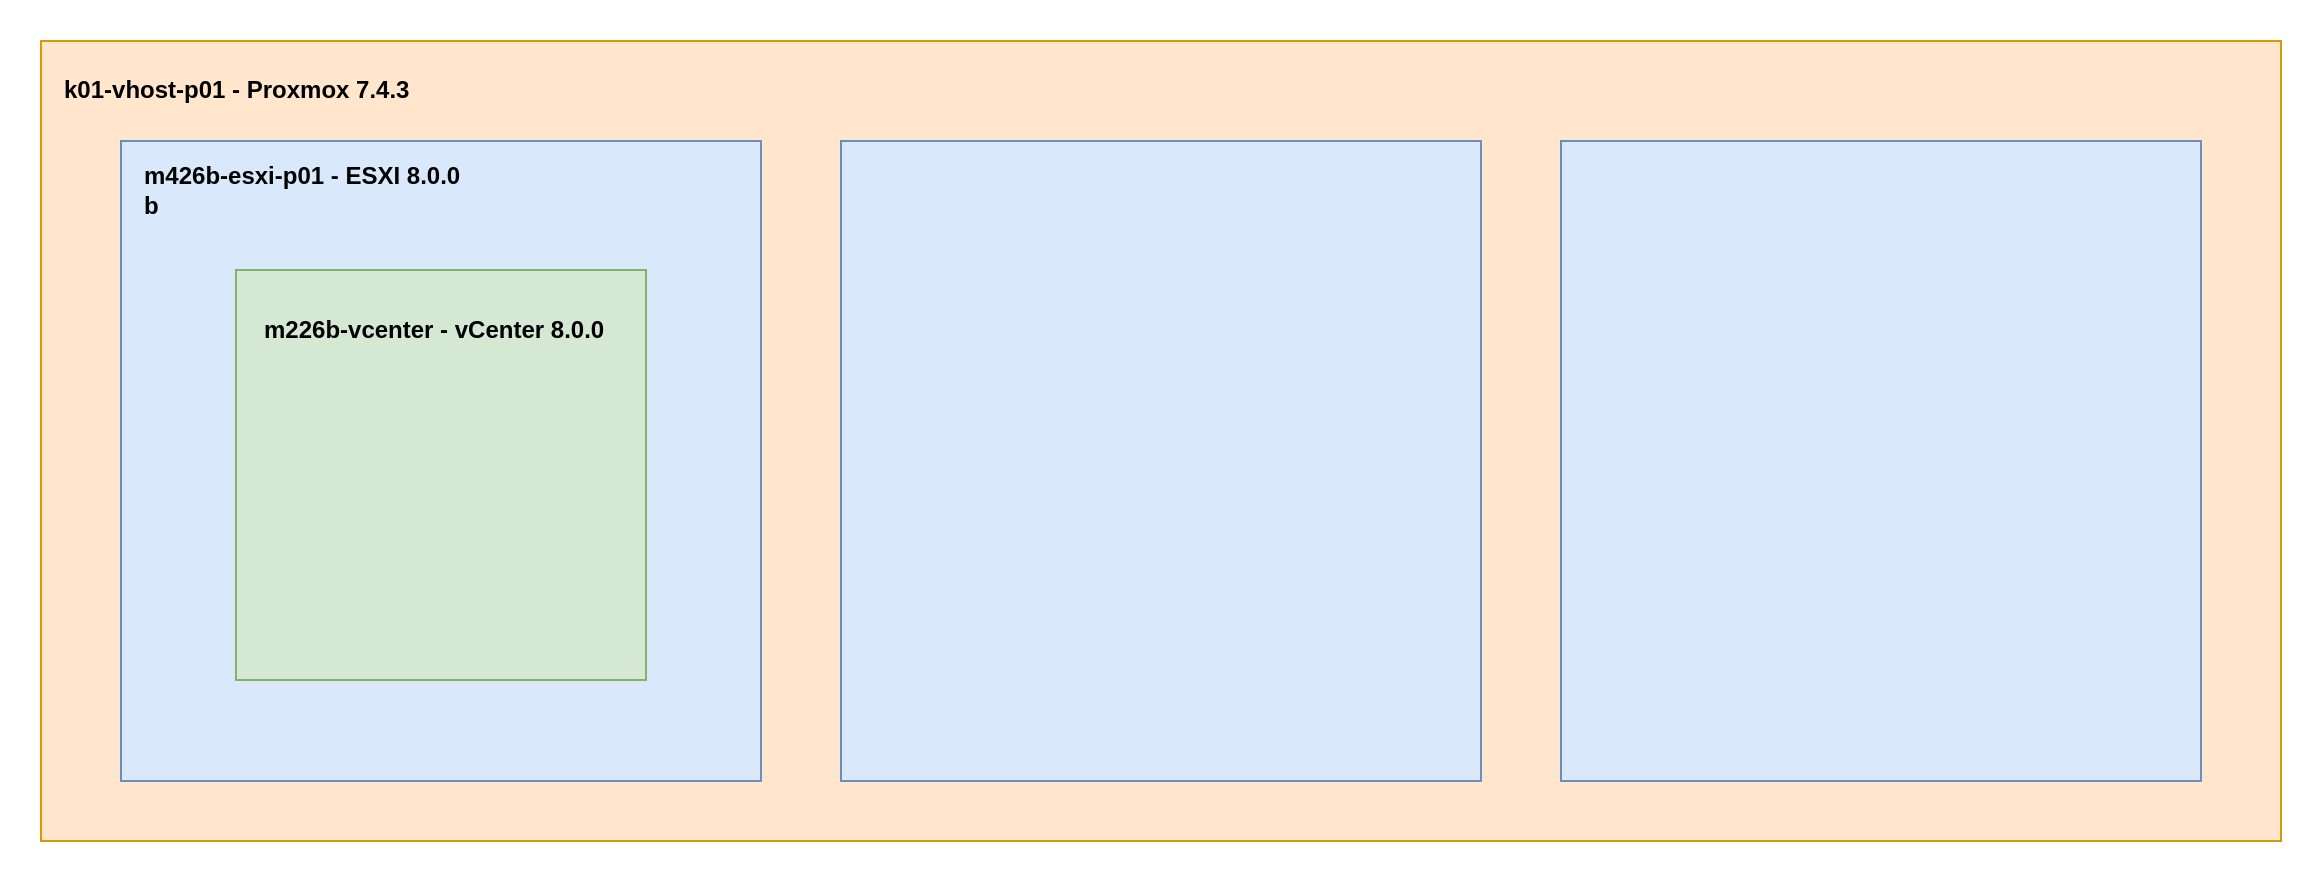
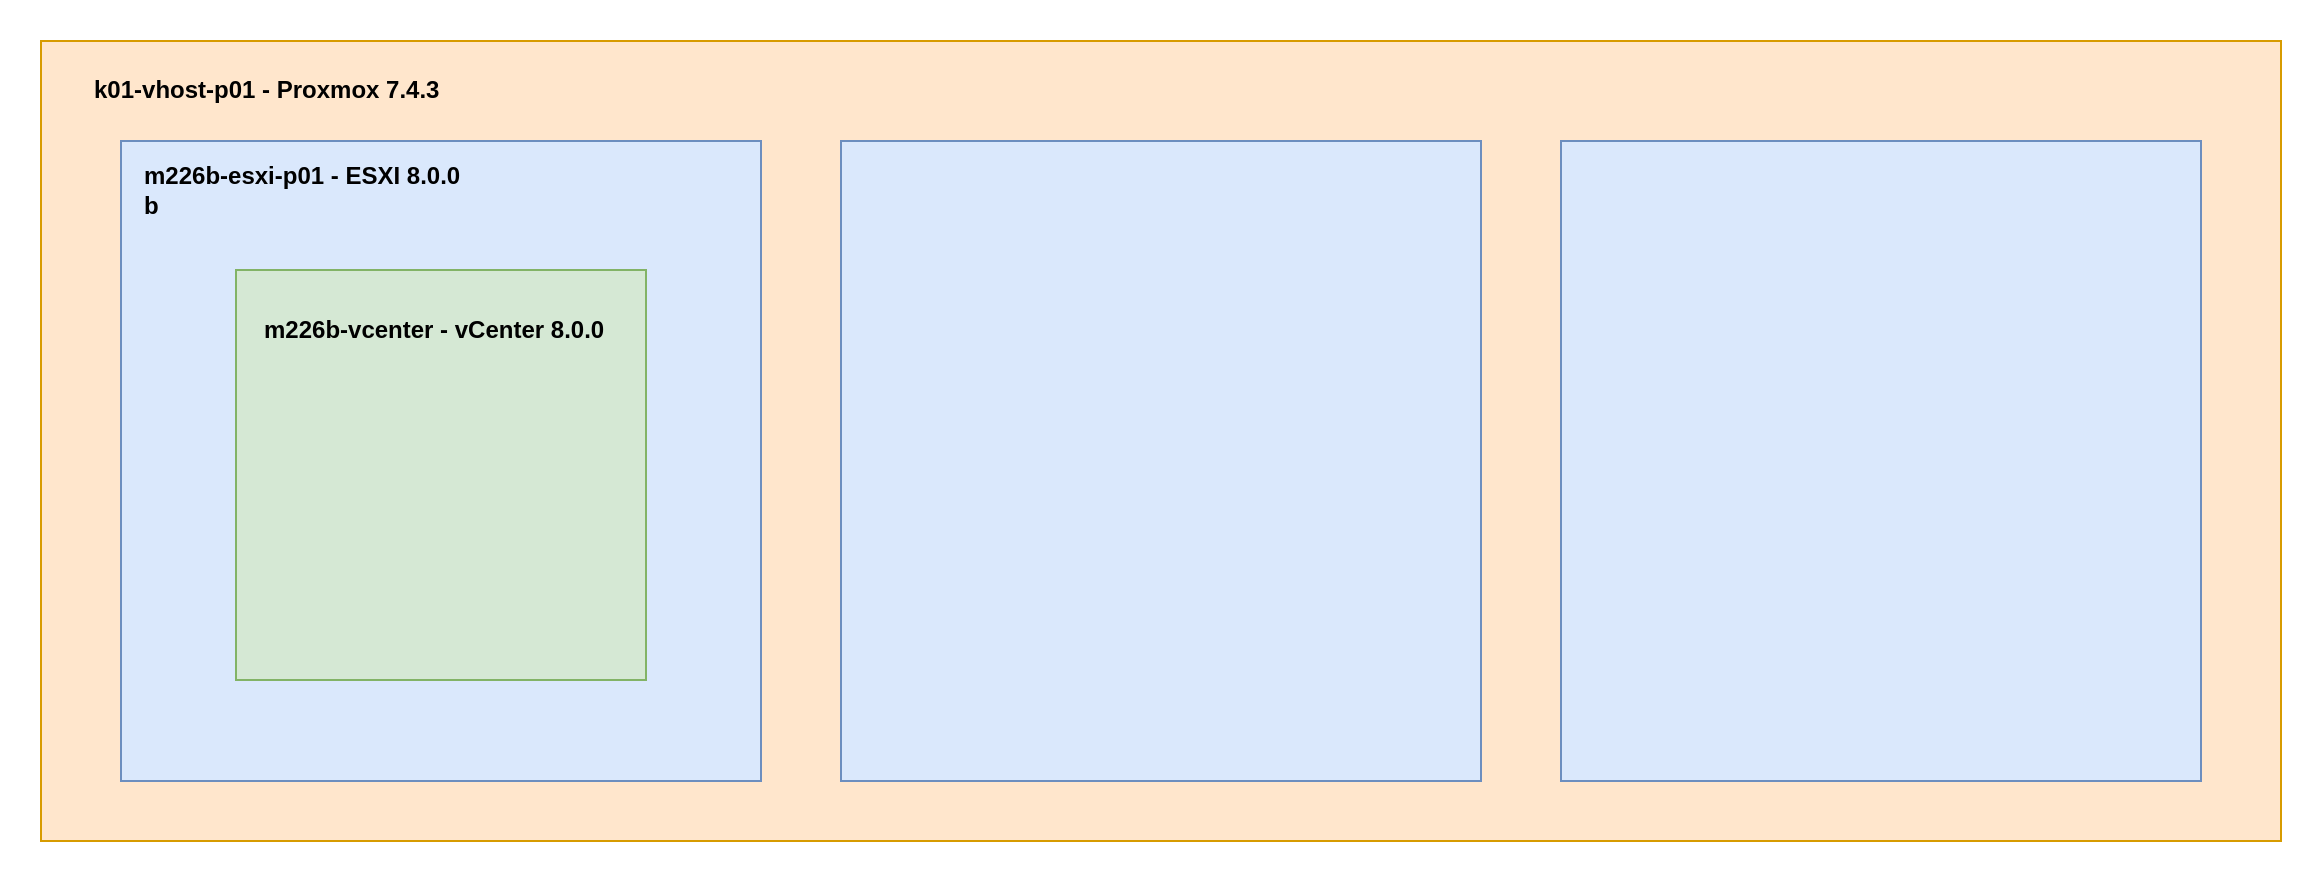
(251, 91) -> (281, 91)
(313, 191) -> (313, 191)
